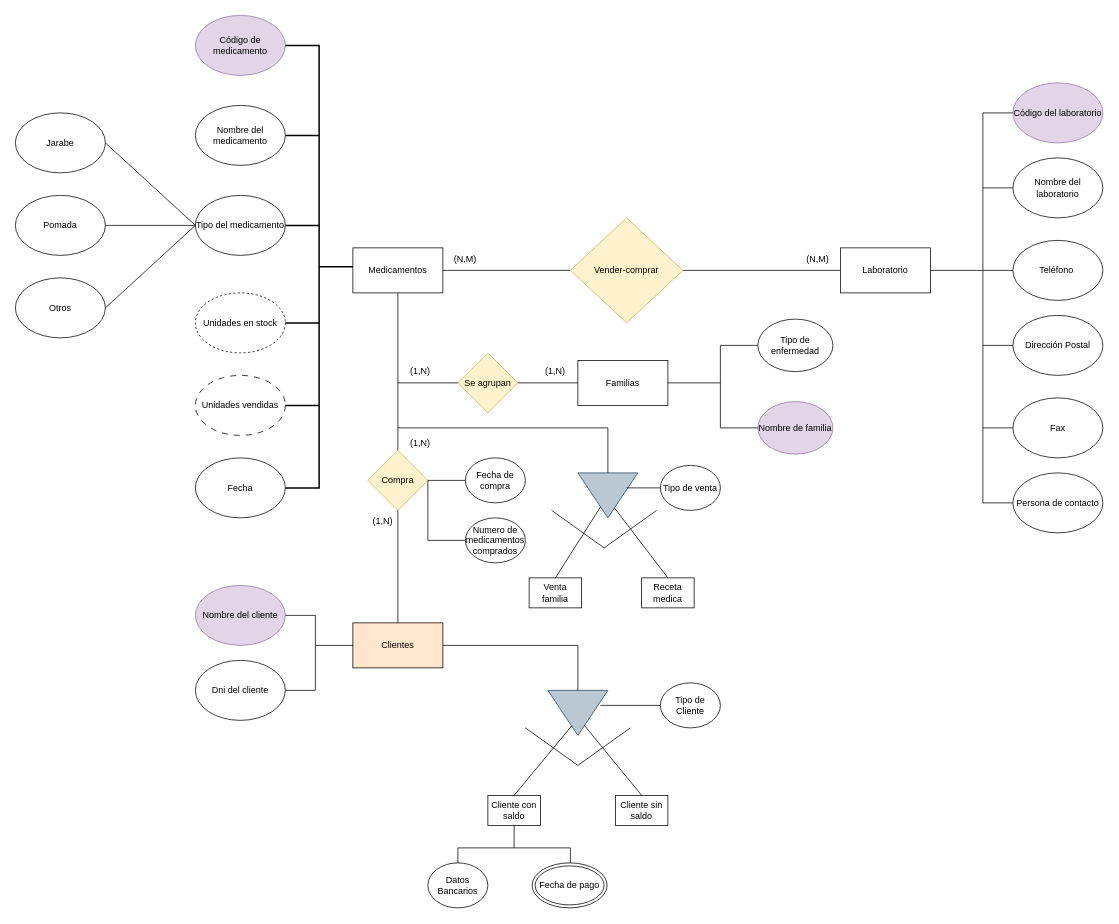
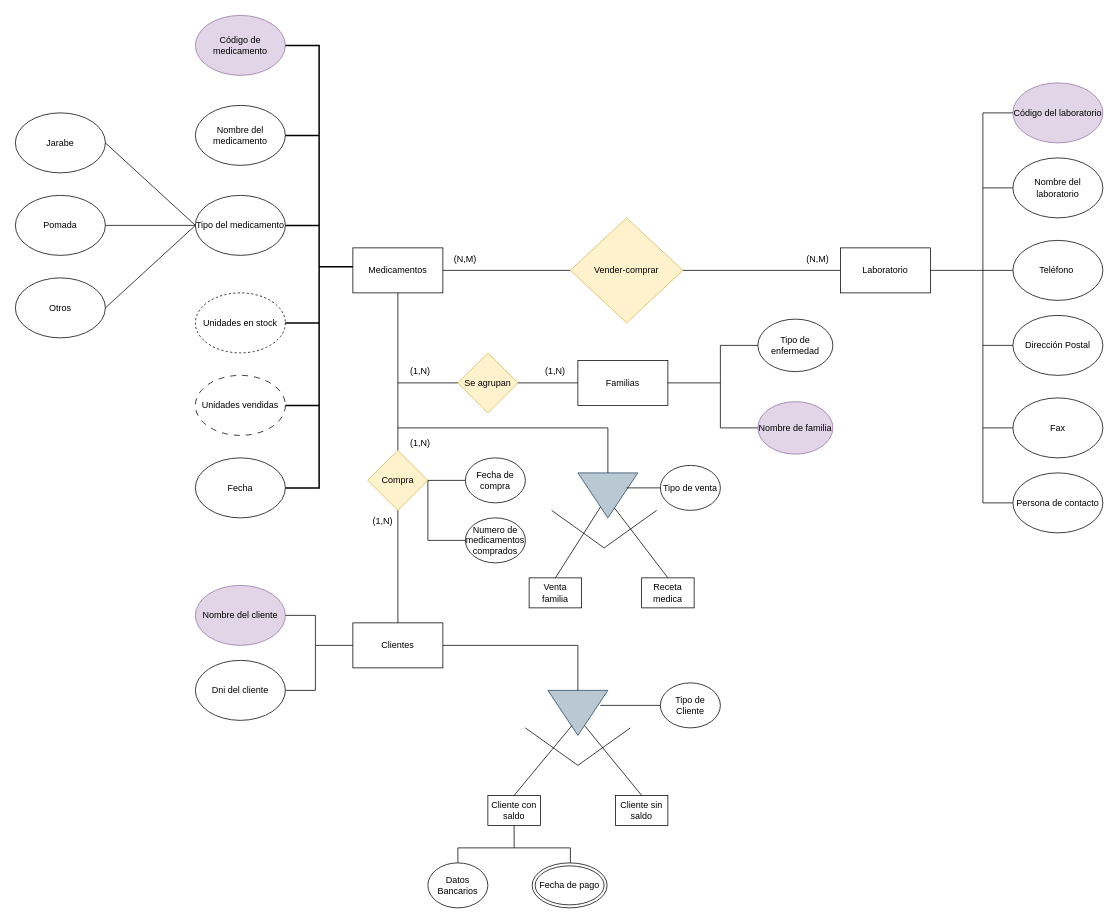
(398, 645) -> (398, 645)
